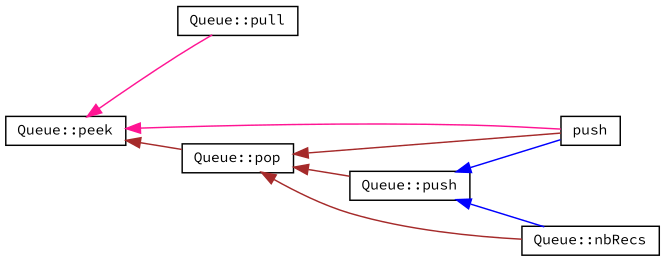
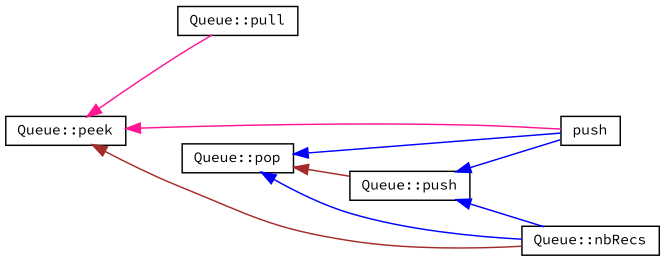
(435, 143) -> (435, 143)
(161, 146) -> (306, 232)
(394, 224) -> (394, 224)
